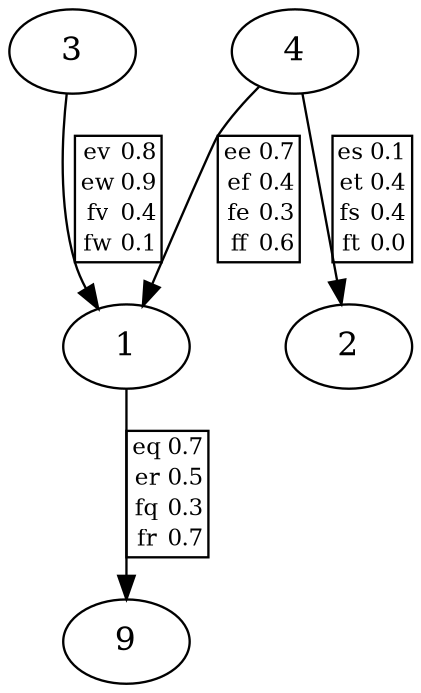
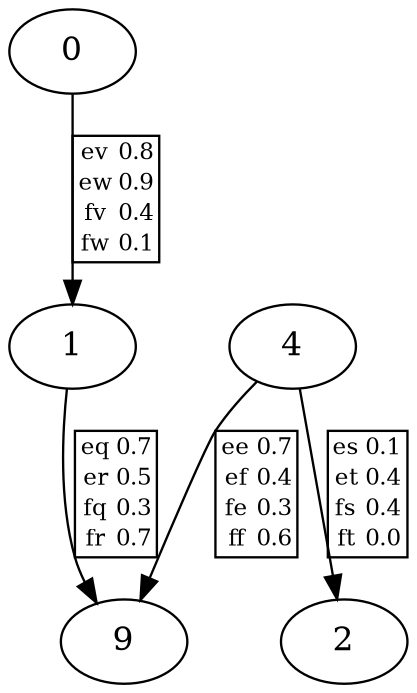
(73, 52) -> (73, 52)
(197, 180) -> (194, 474)
